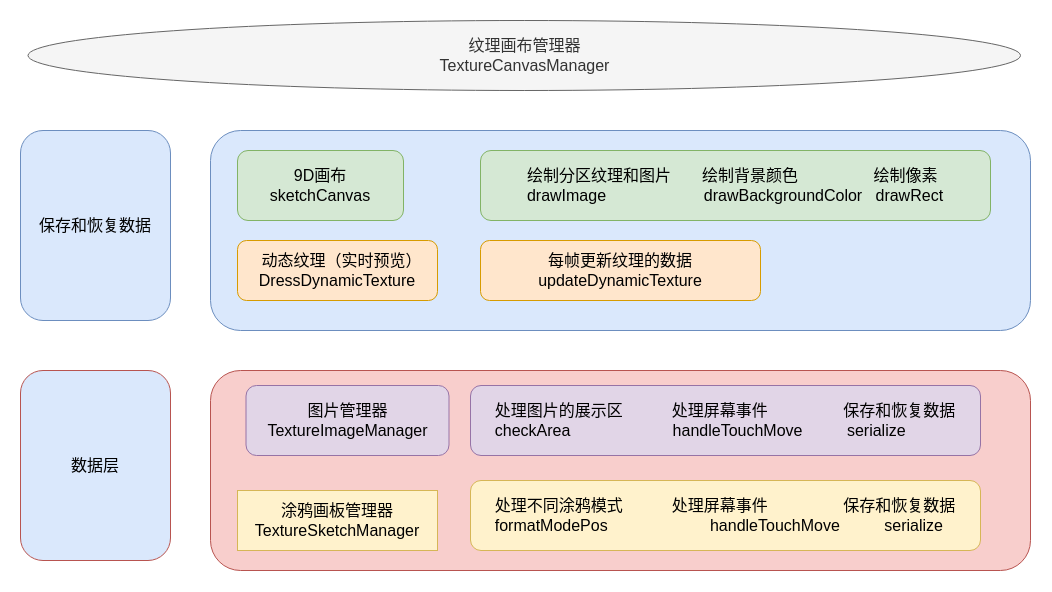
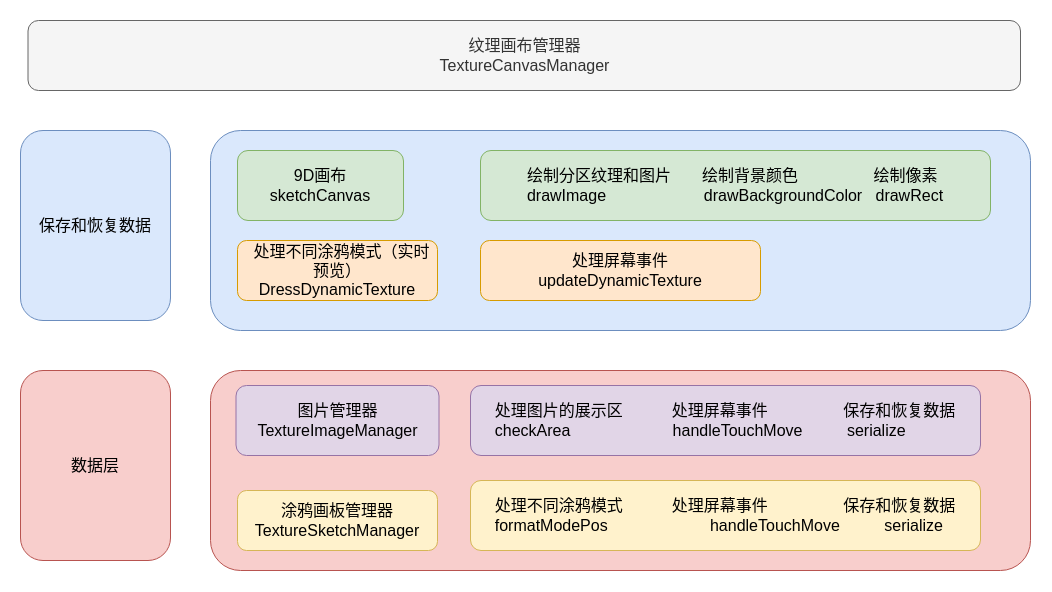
(524, 56) -> (524, 56)
(338, 271) -> (338, 271)
(621, 271) -> (621, 271)
(348, 421) -> (338, 421)
(96, 466) -> (96, 466)
(338, 521) -> (338, 521)
